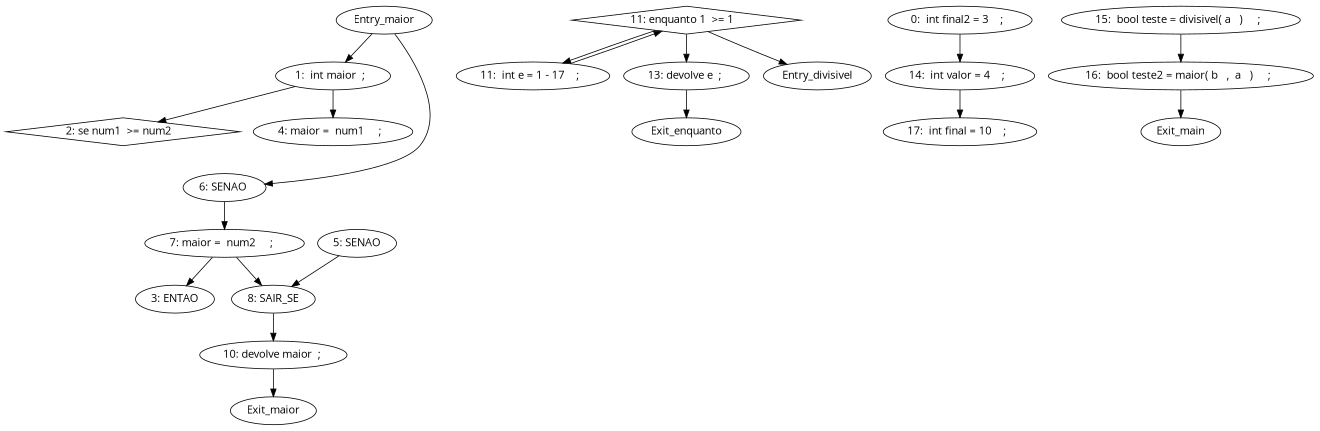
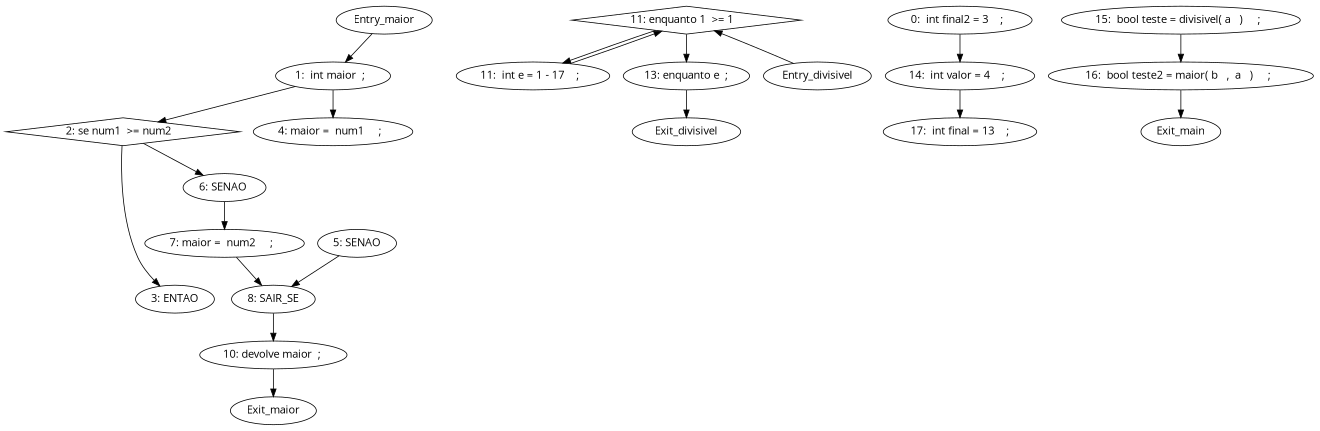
(744, 47) -> (758, 48)
(686, 76) -> (686, 76)
(686, 132) -> (686, 132)
(960, 132) -> (960, 132)
(407, 155) -> (170, 158)
(202, 269) -> (126, 216)
